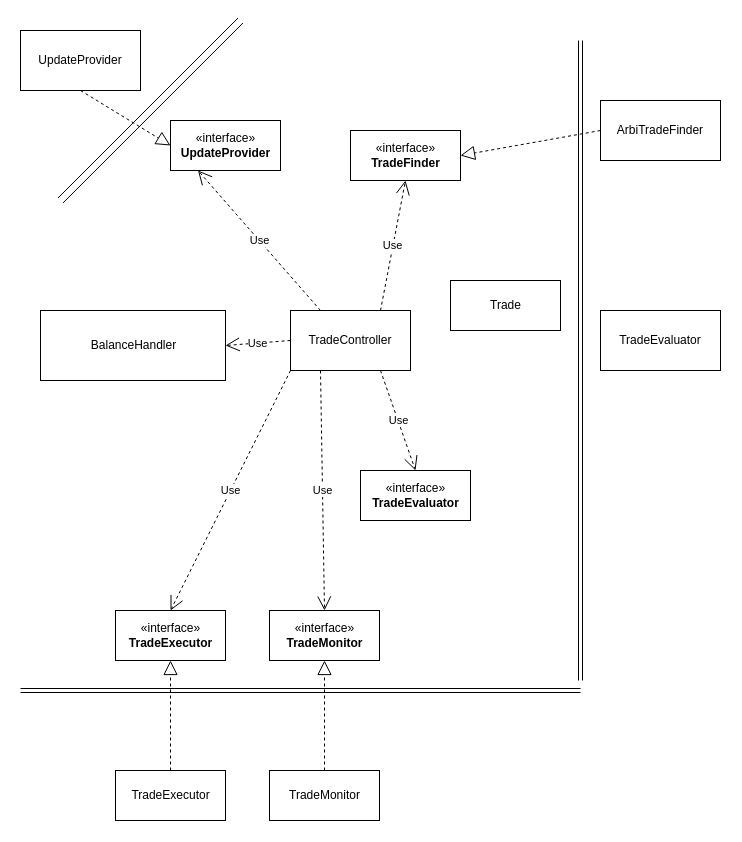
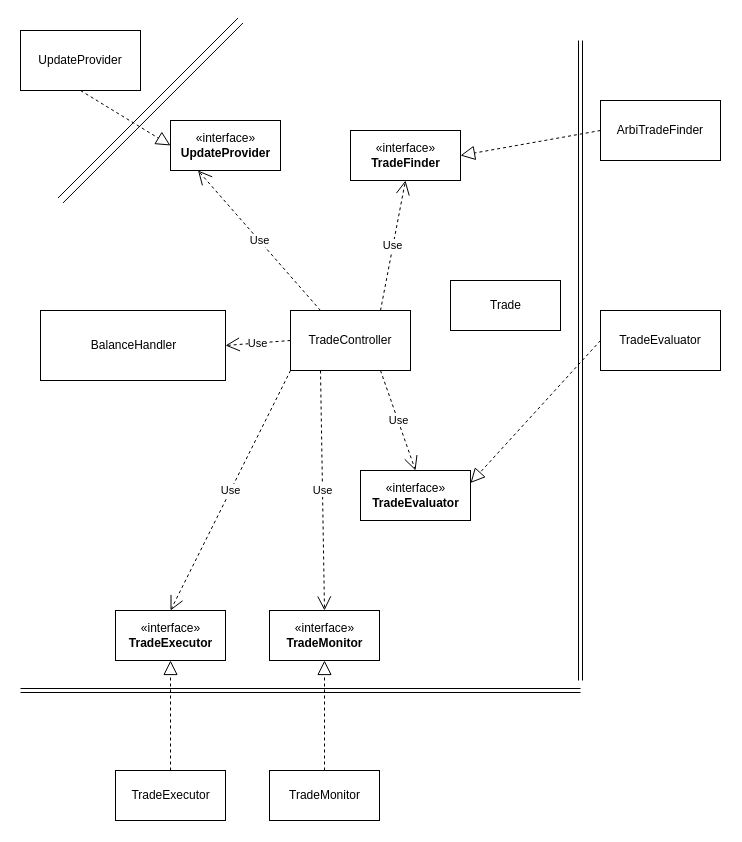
none -> (540, 407)
